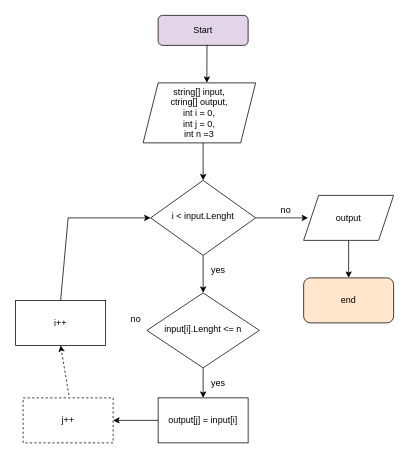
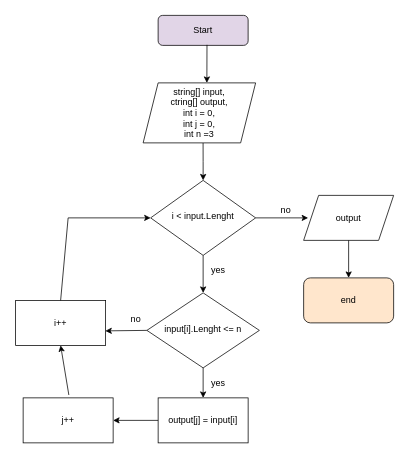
none -> (128, 331)
(65, 373) -> (65, 373)
(68, 420) -> (68, 420)
